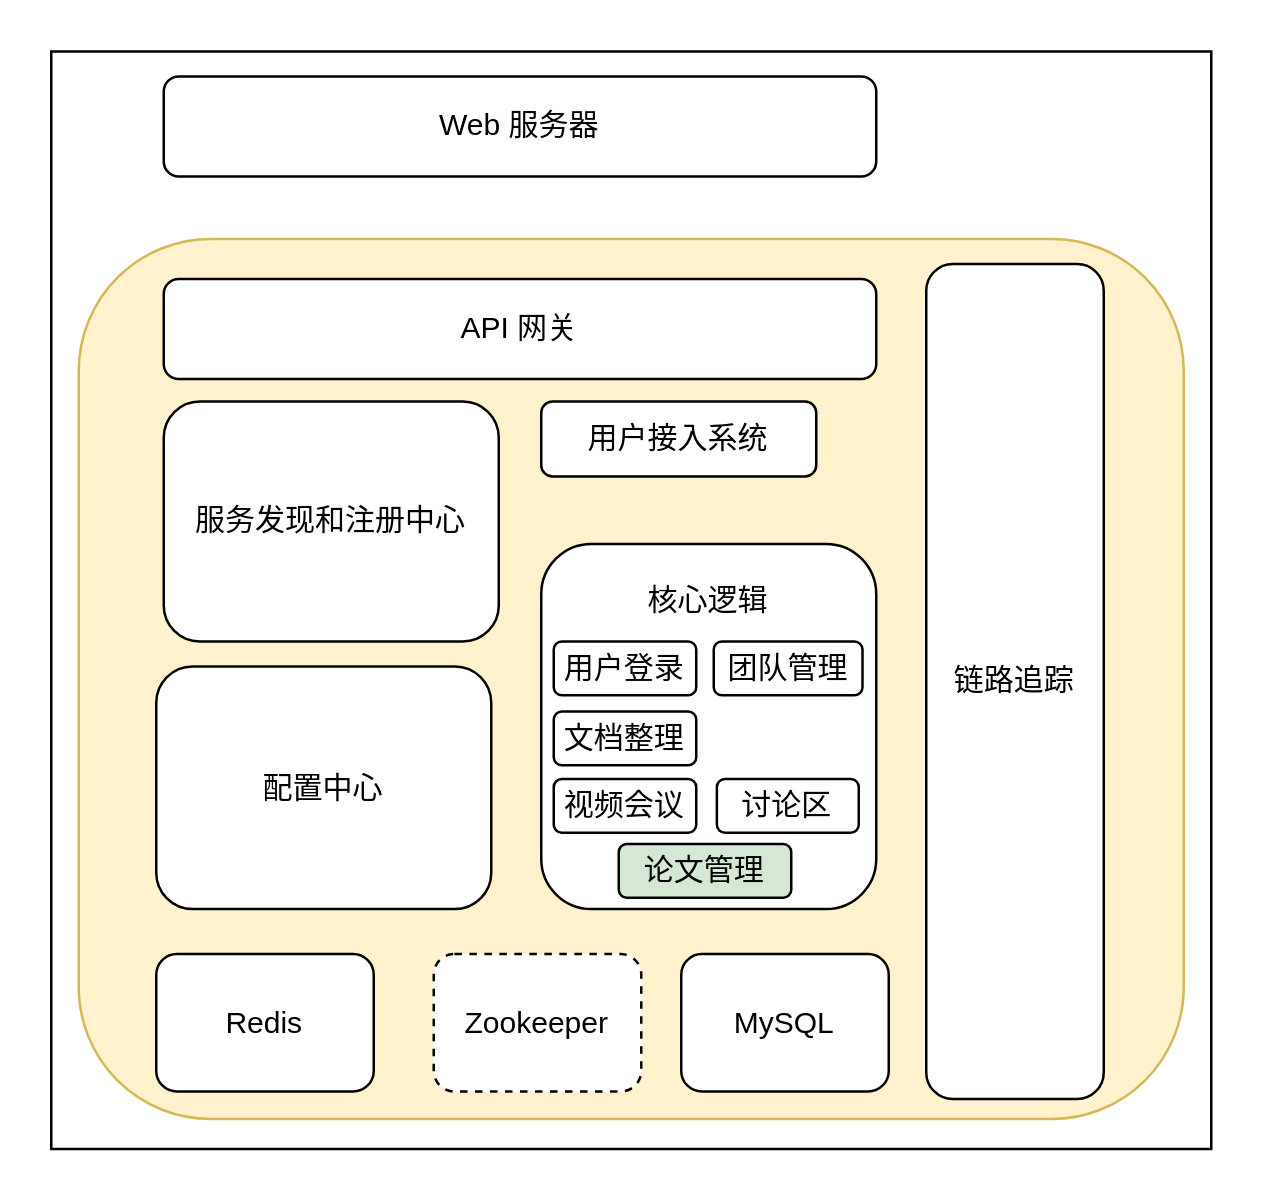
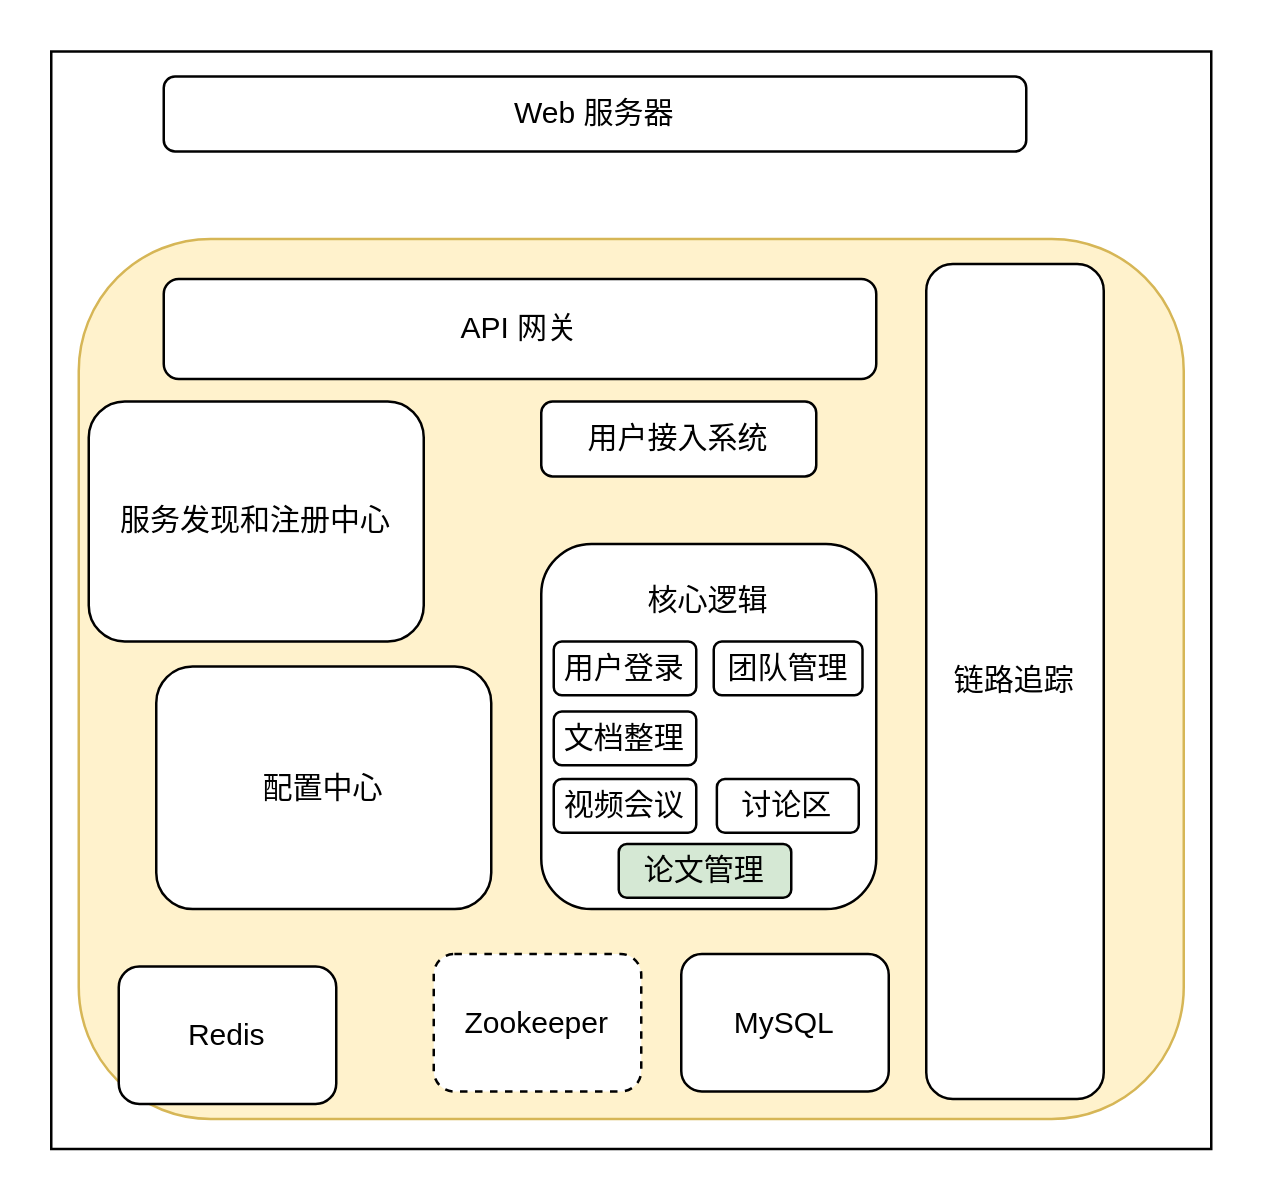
(520, 126) -> (595, 114)
(331, 521) -> (256, 521)
(265, 1023) -> (228, 1035)
